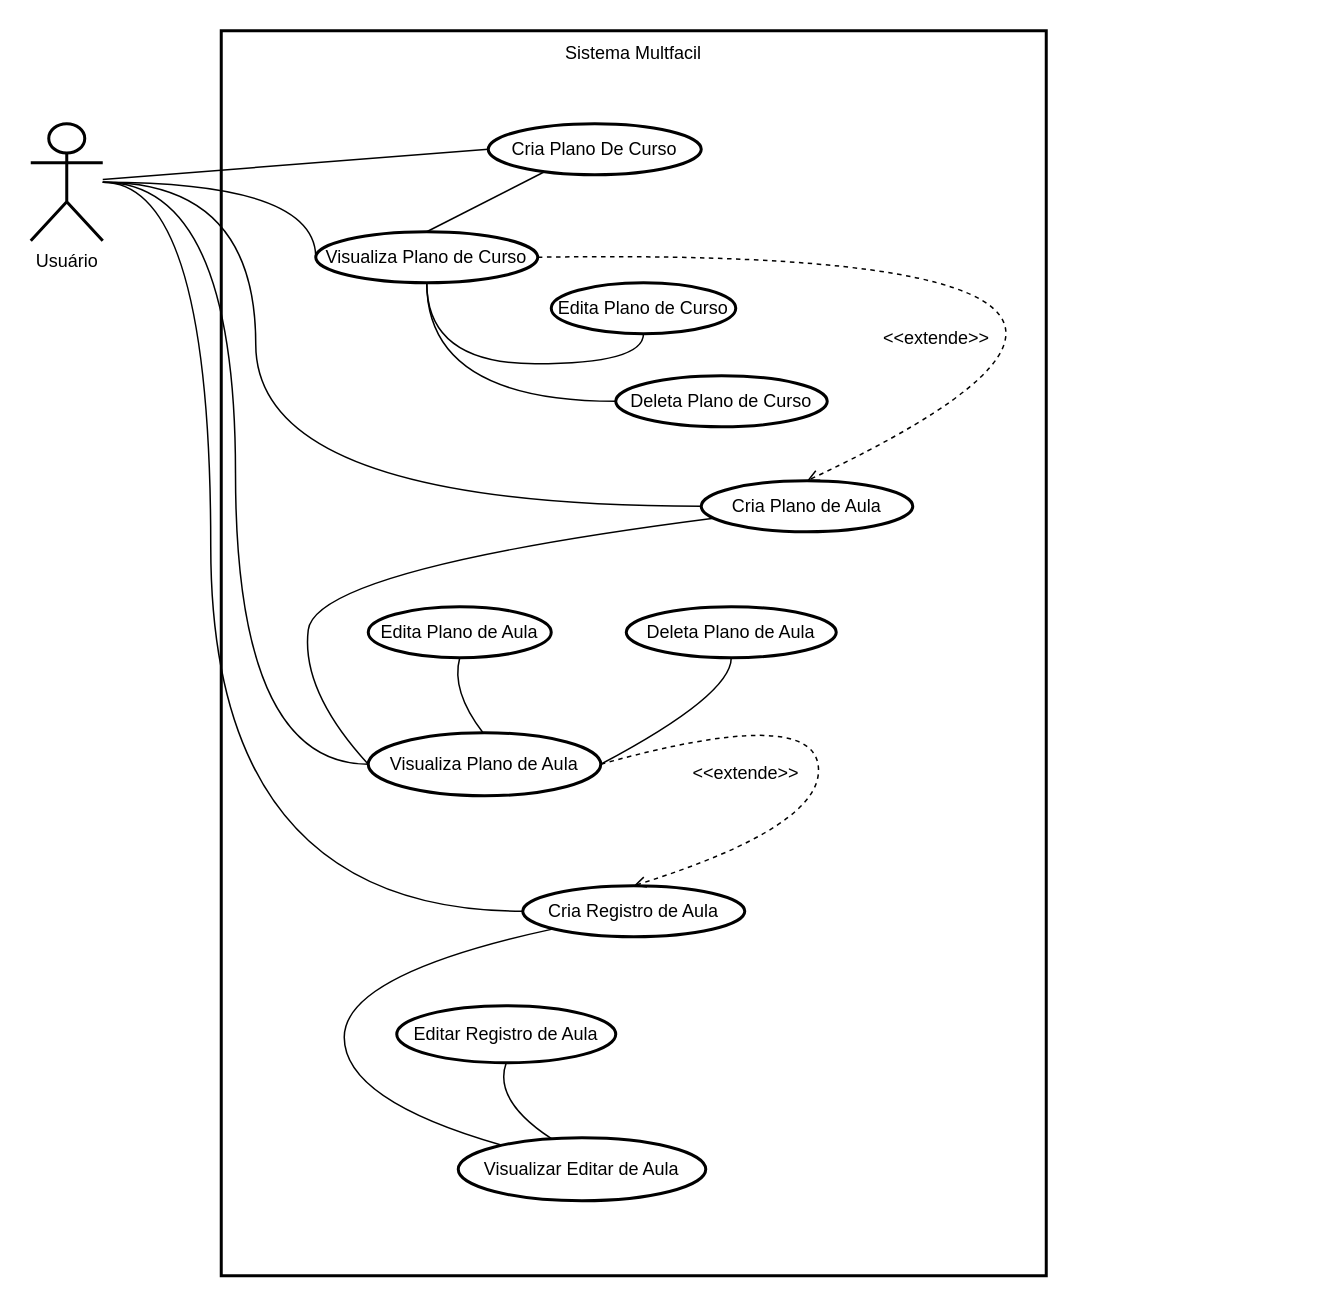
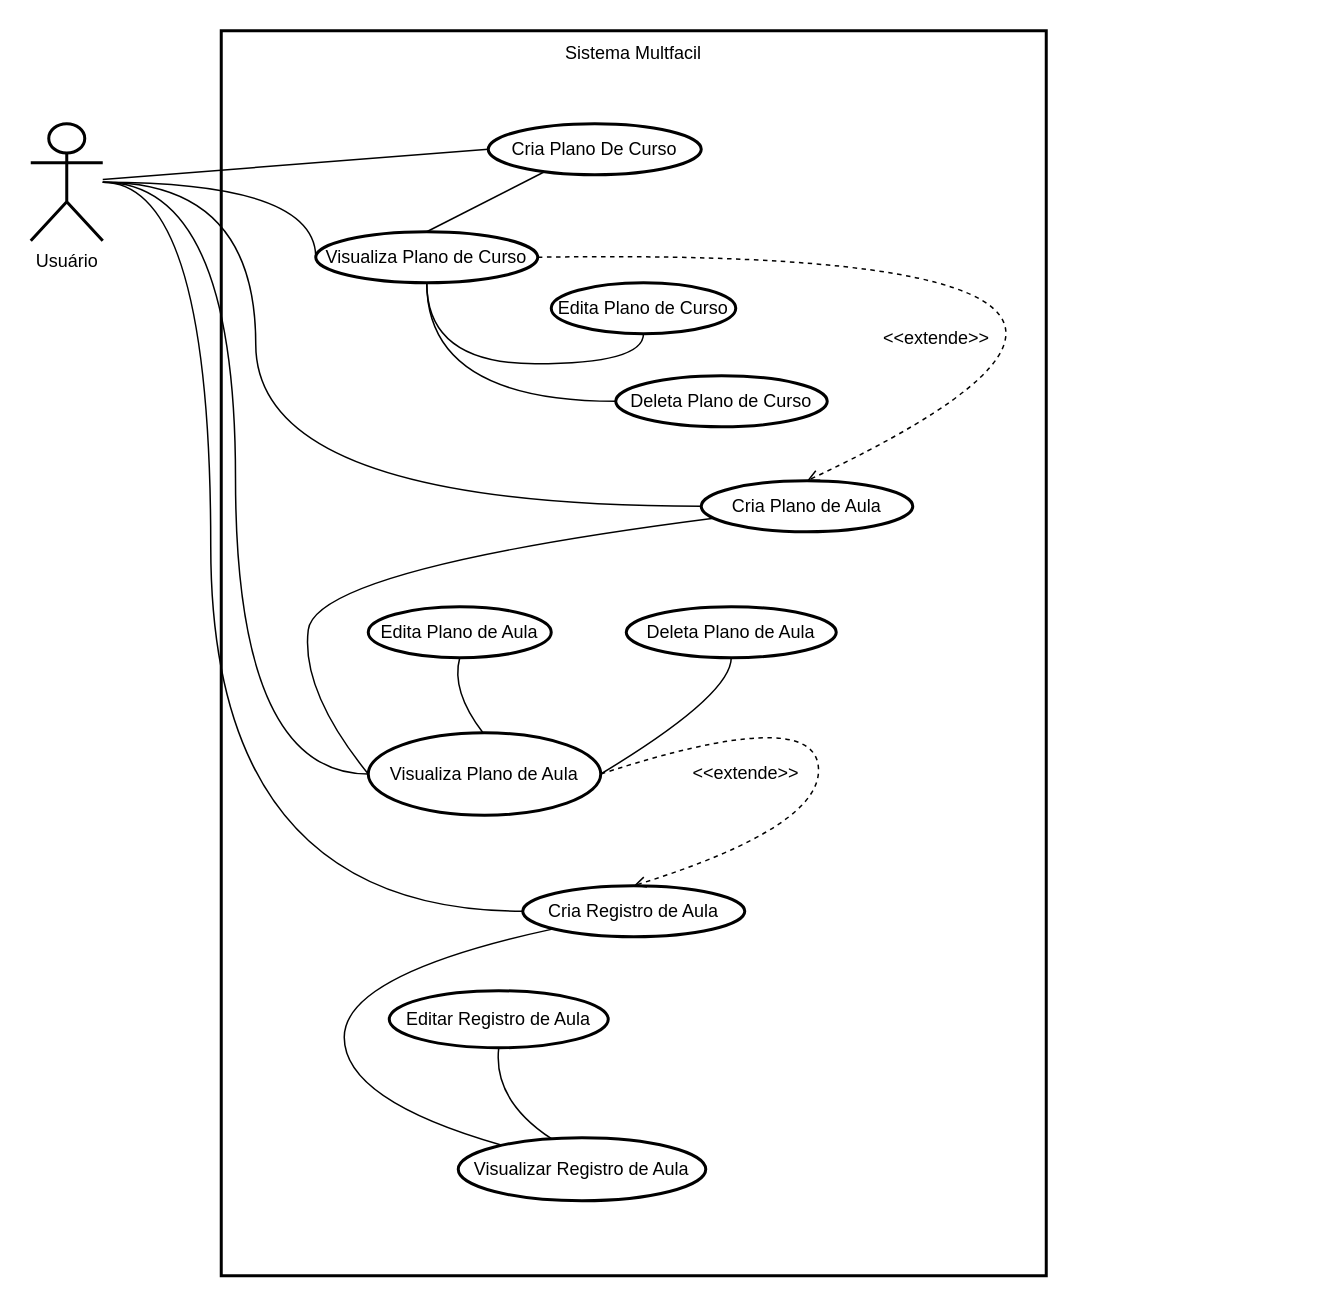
(485, 764) -> (485, 774)
(506, 1034) -> (499, 1019)
(582, 1169) -> (582, 1169)
